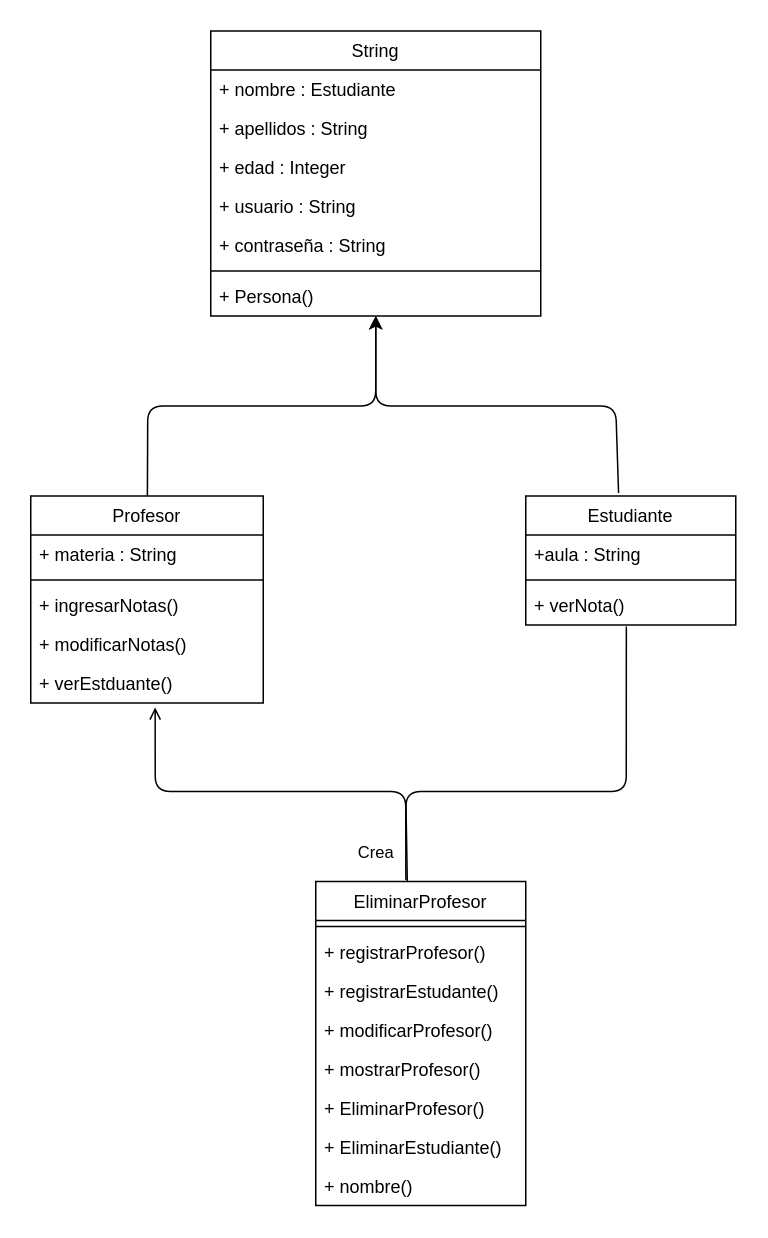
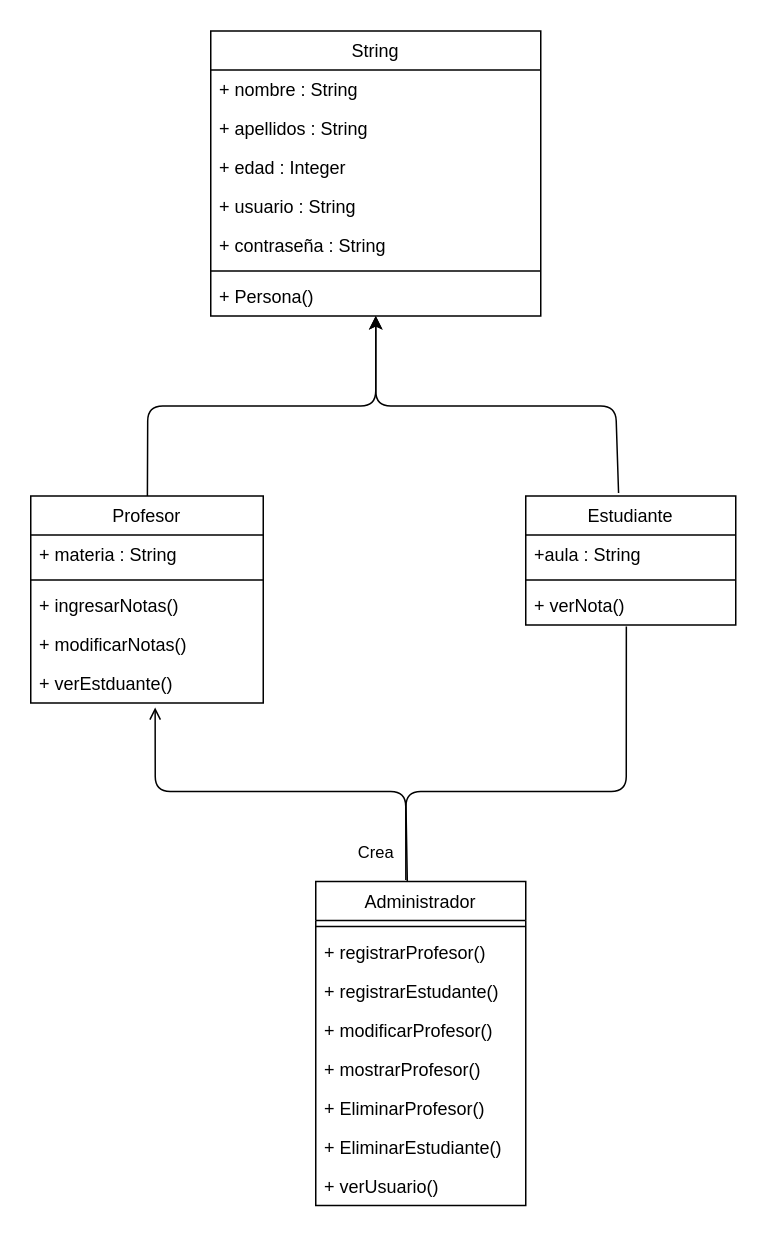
(313, 90) -> (293, 90)
(420, 902) -> (420, 902)
(372, 1187) -> (390, 1187)
